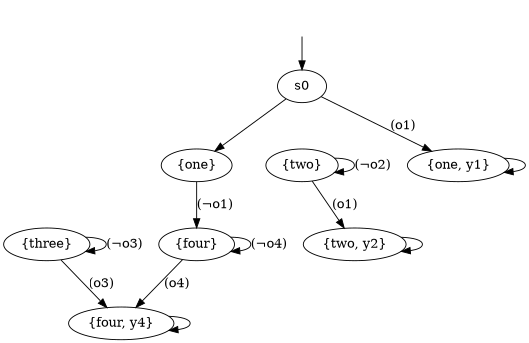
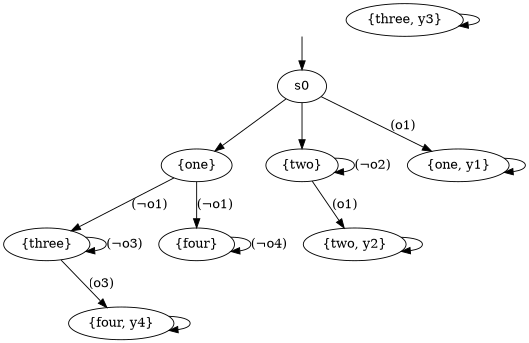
none -> (405, 20)
none -> (302, 121)
none -> (127, 202)
(162, 280) -> none
